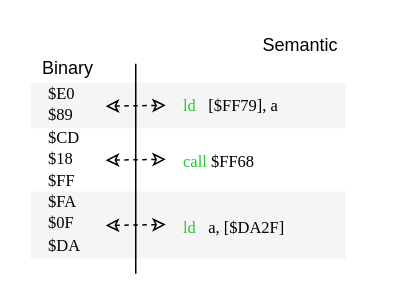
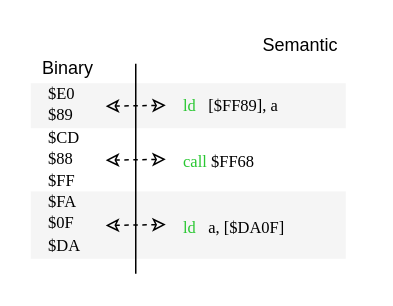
(250, 104) -> (250, 104)
(70, 169) -> (70, 169)
(248, 226) -> (248, 226)
